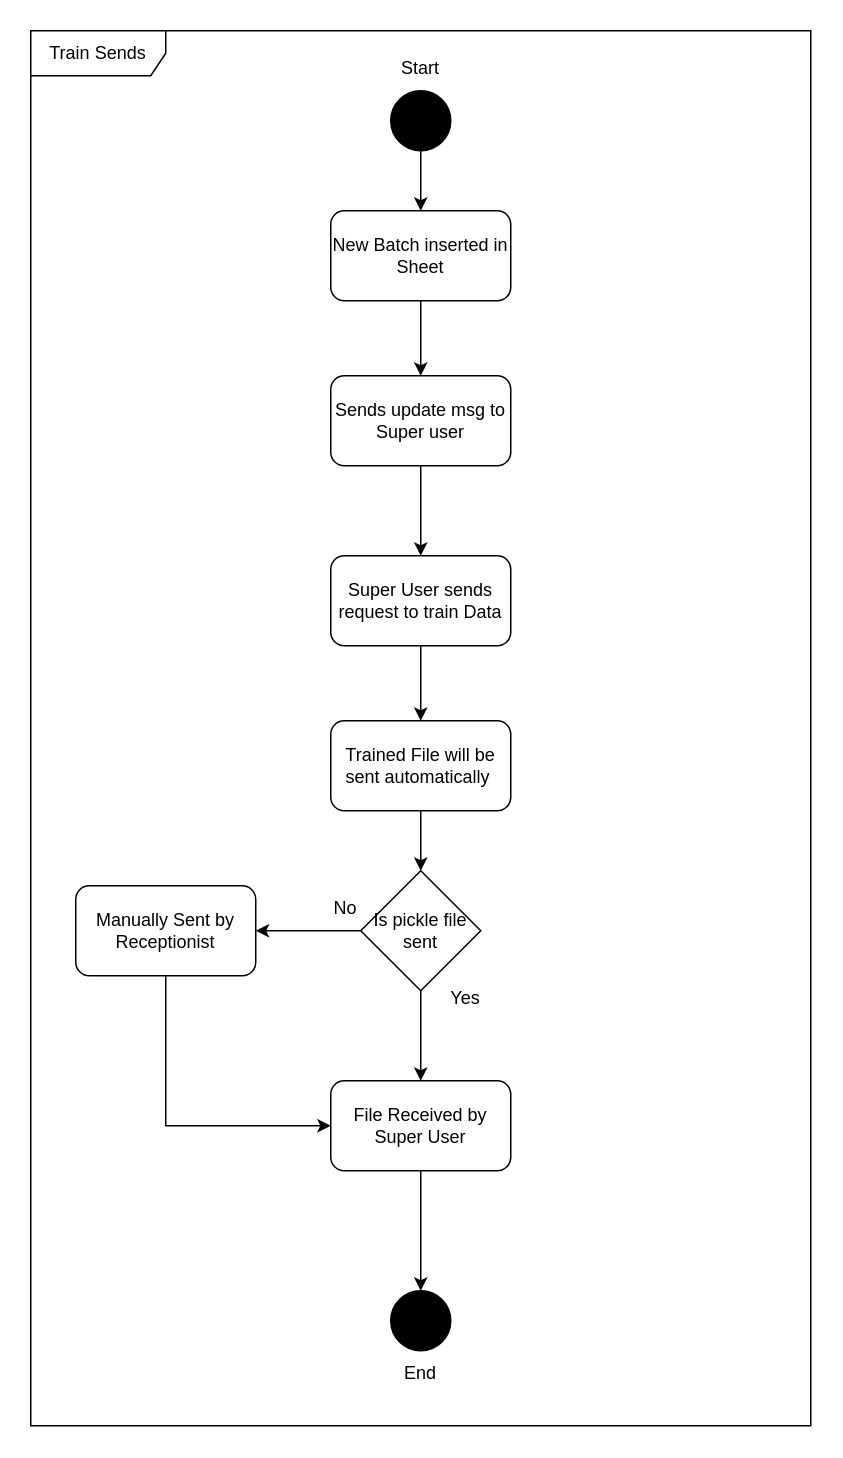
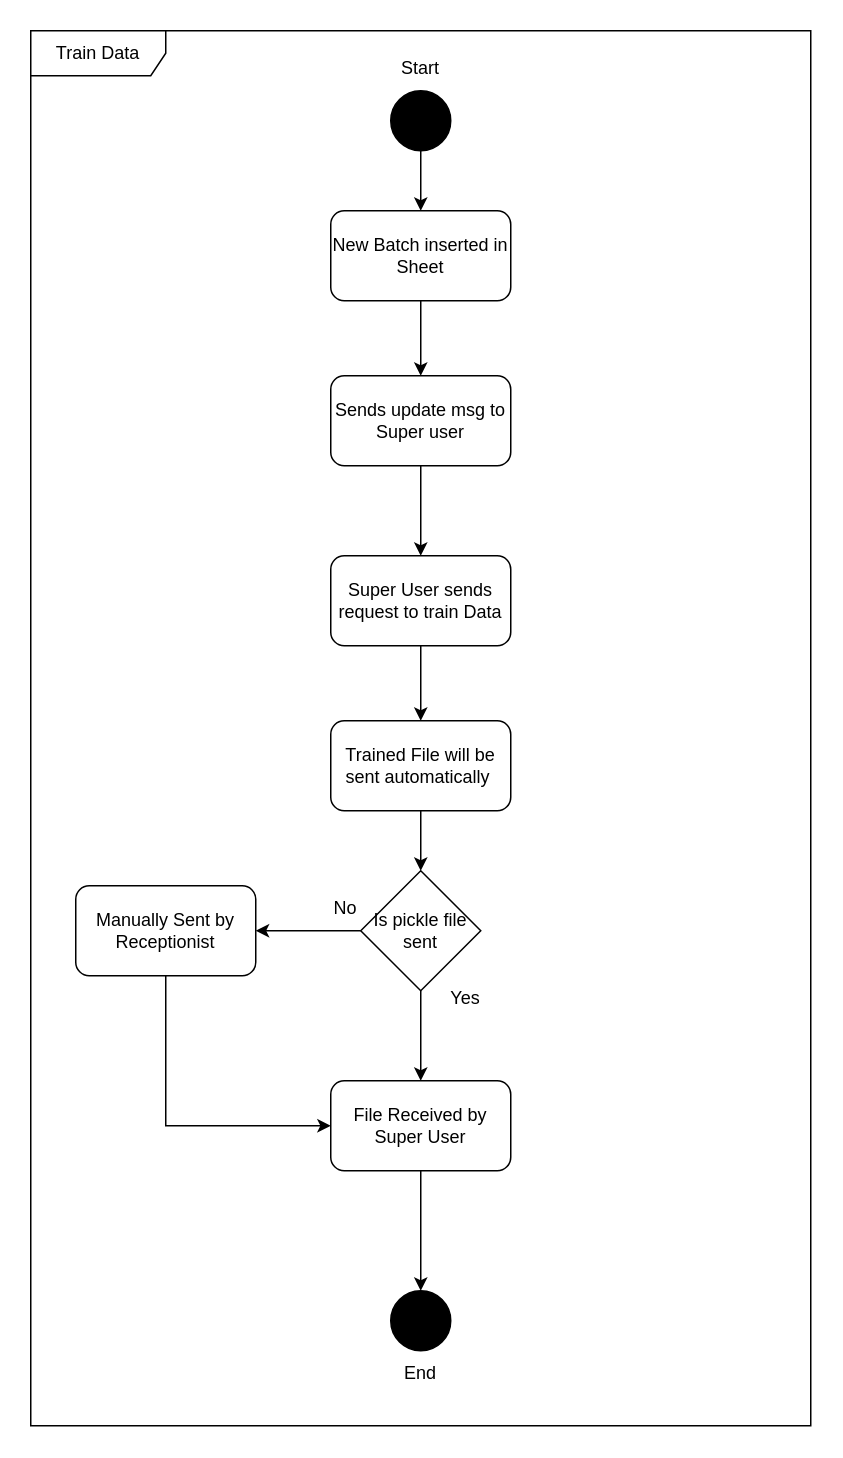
(98, 53) -> (98, 53)
